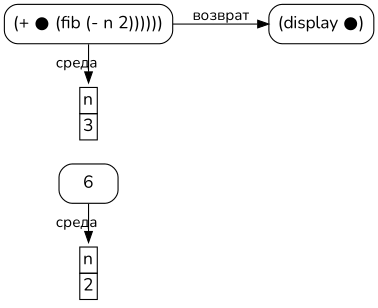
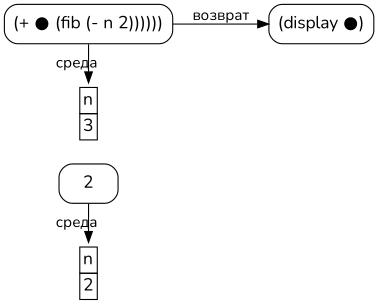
(89, 184) -> (89, 184)
